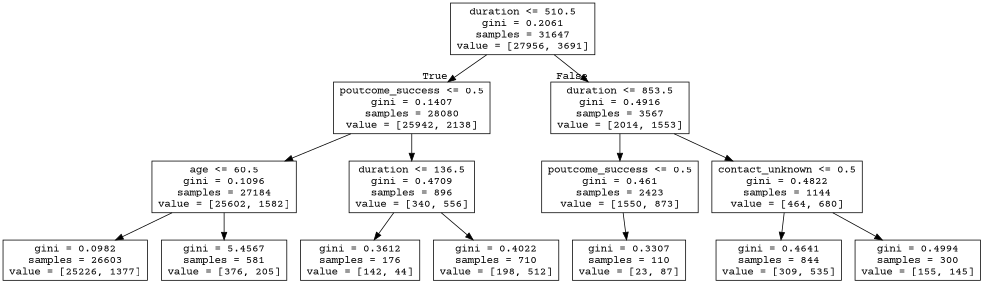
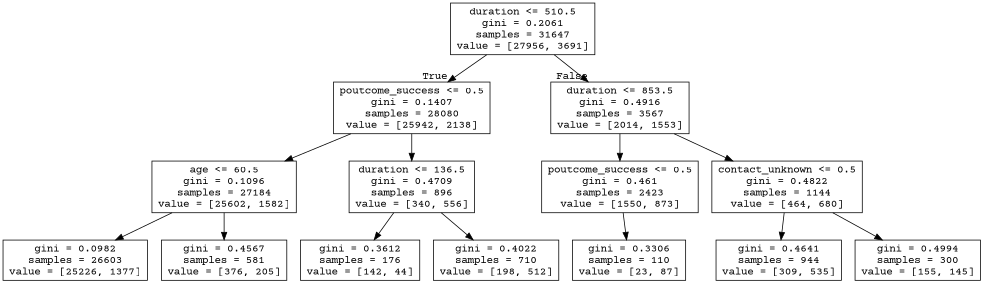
(224, 260) -> (224, 260)
(629, 260) -> (629, 260)
(779, 260) -> (779, 260)
